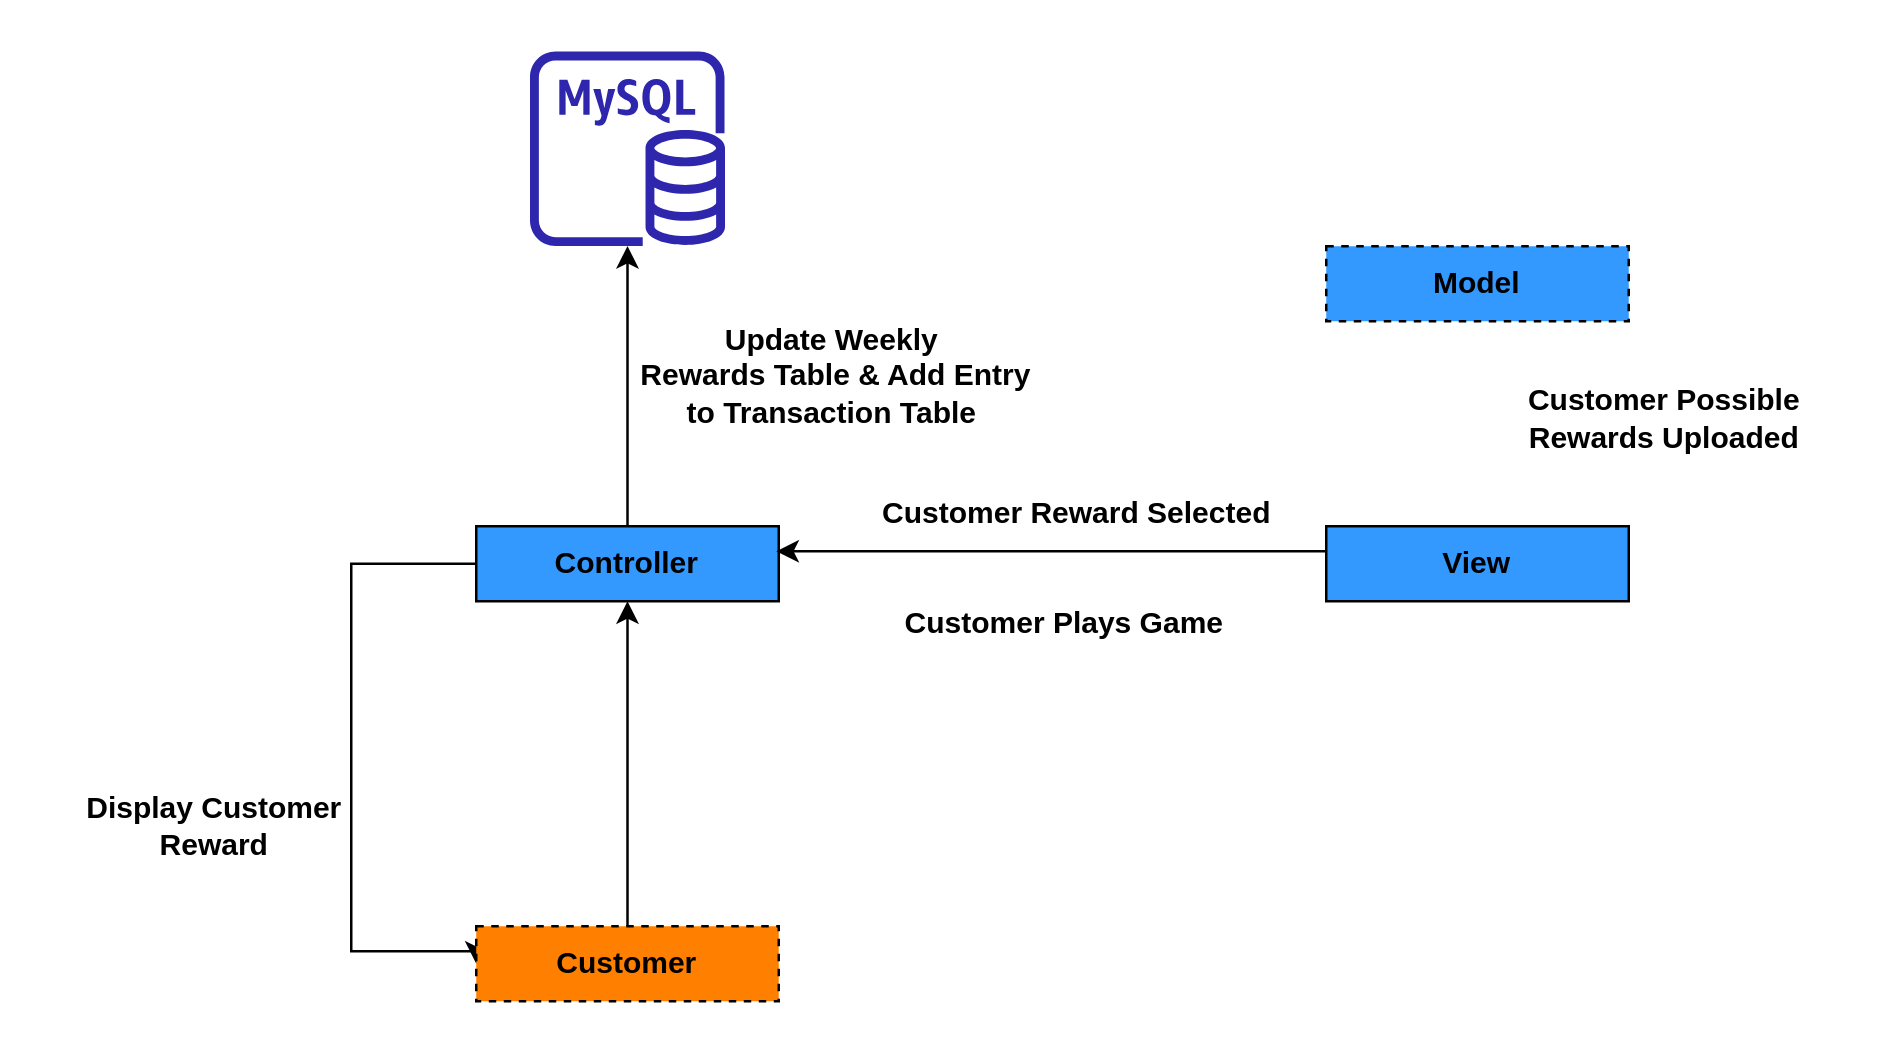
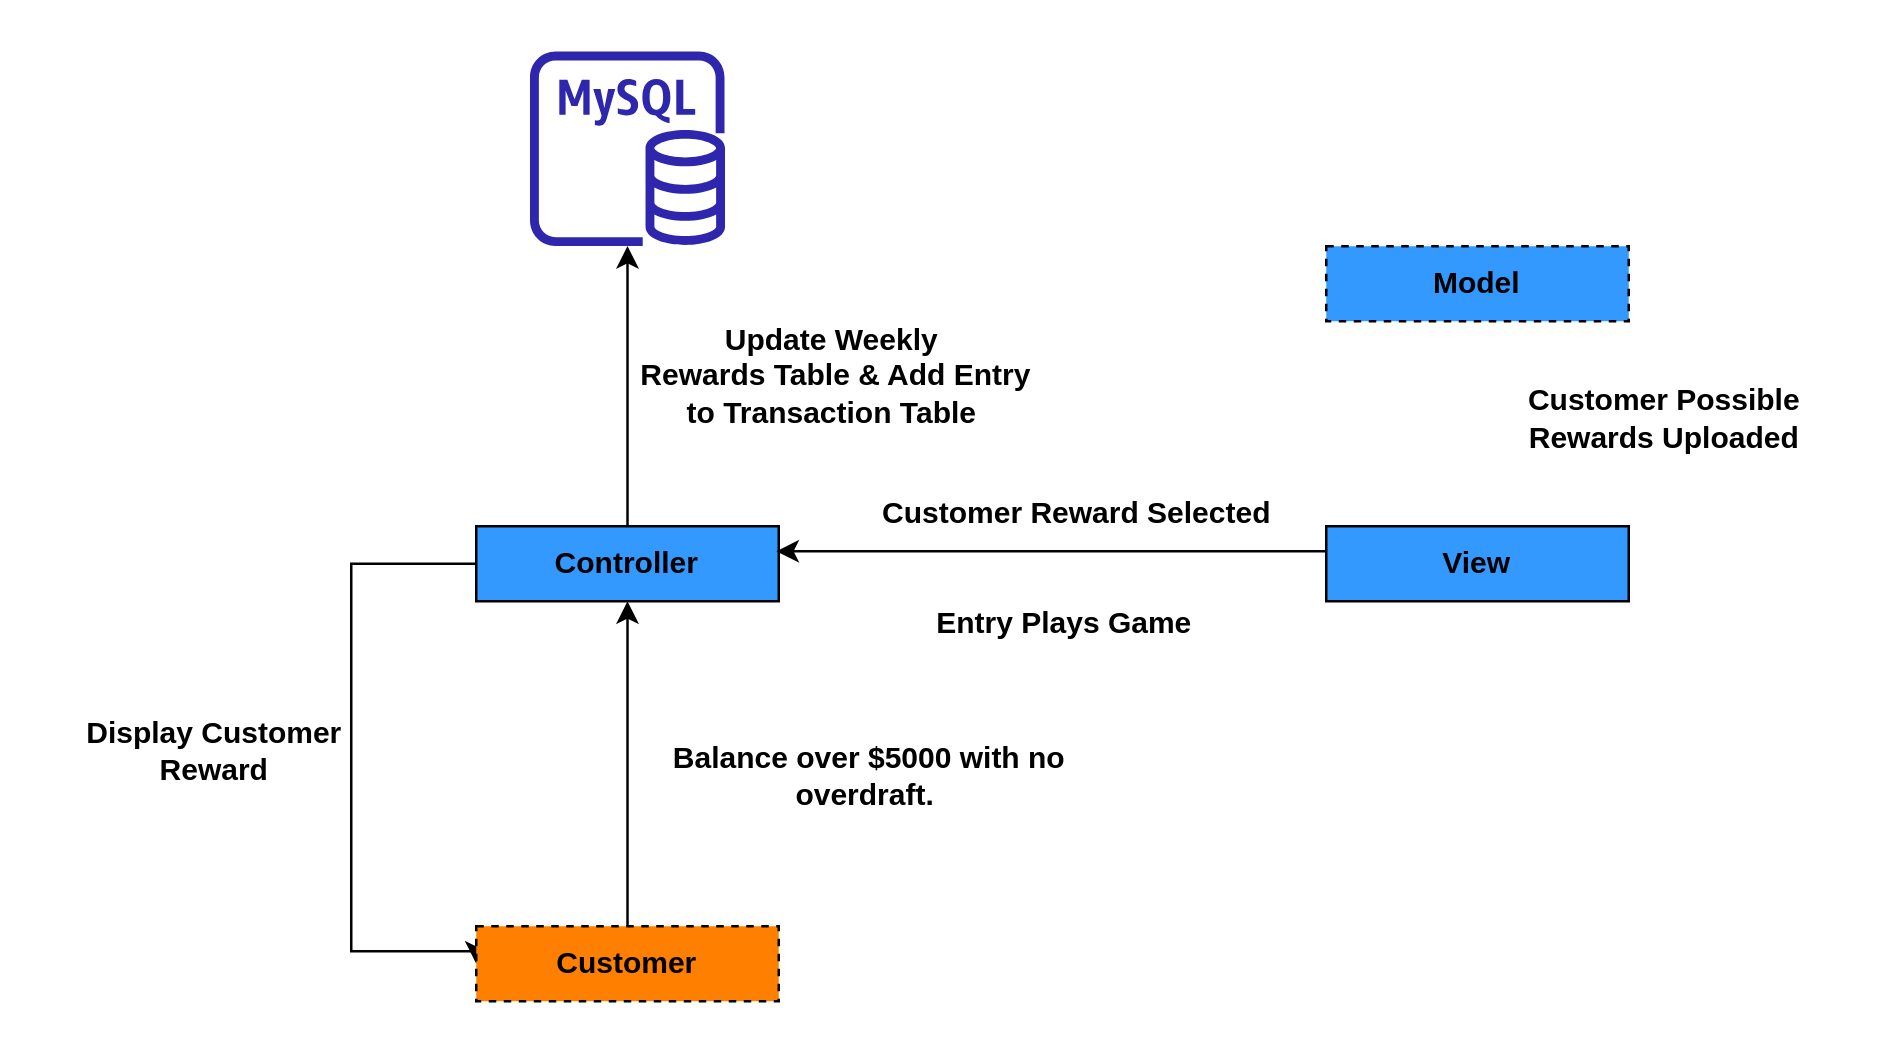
(1065, 624) -> (1065, 624)
none -> (868, 776)
(214, 826) -> (214, 751)
